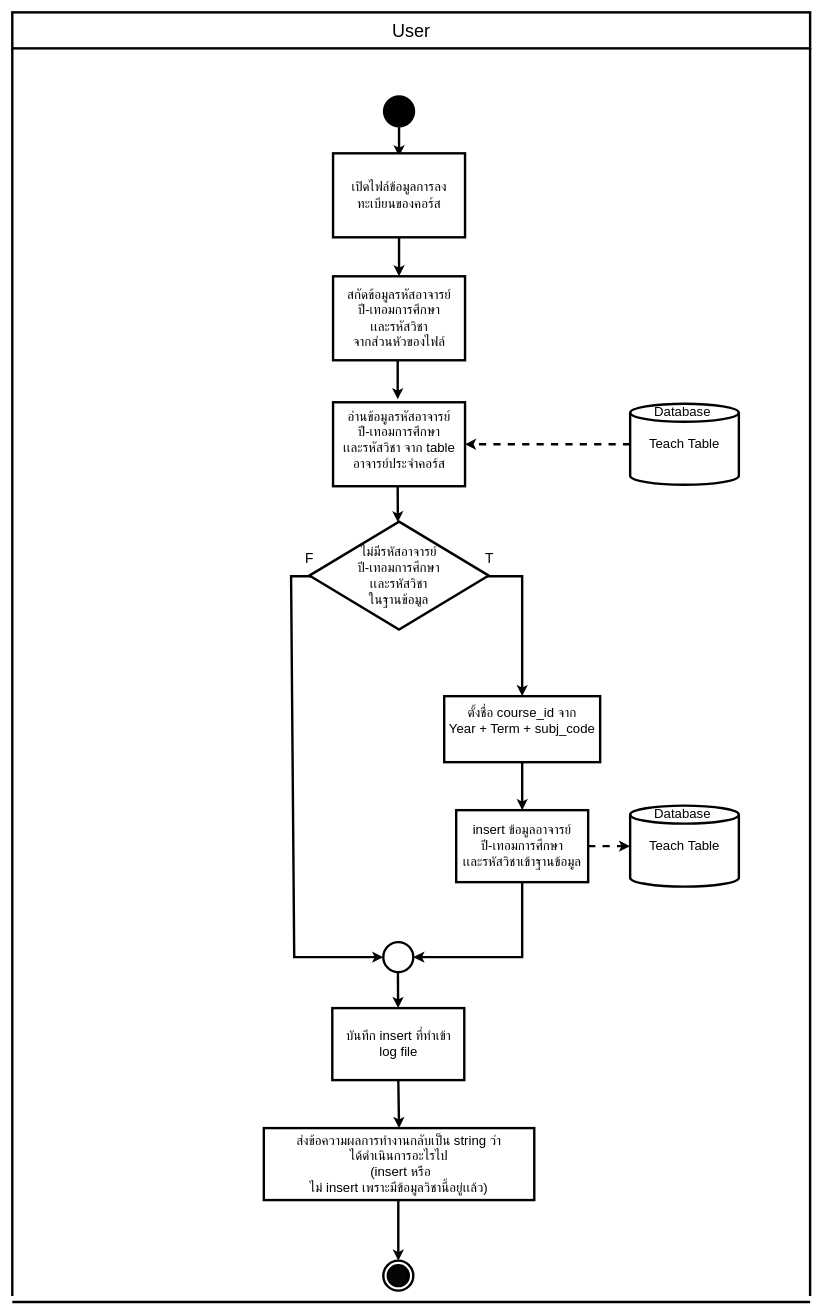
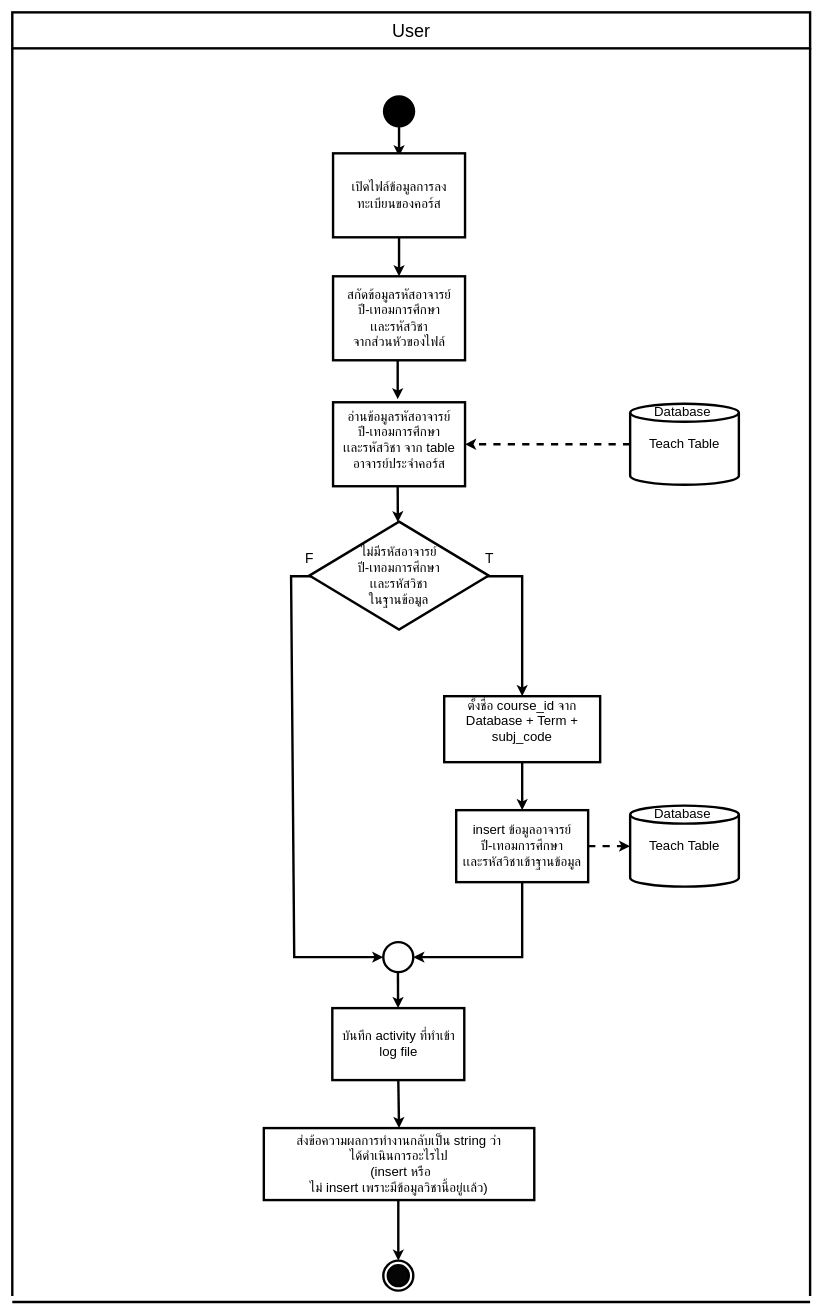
(522, 729) -> (522, 729)
(399, 1044) -> (399, 1044)
